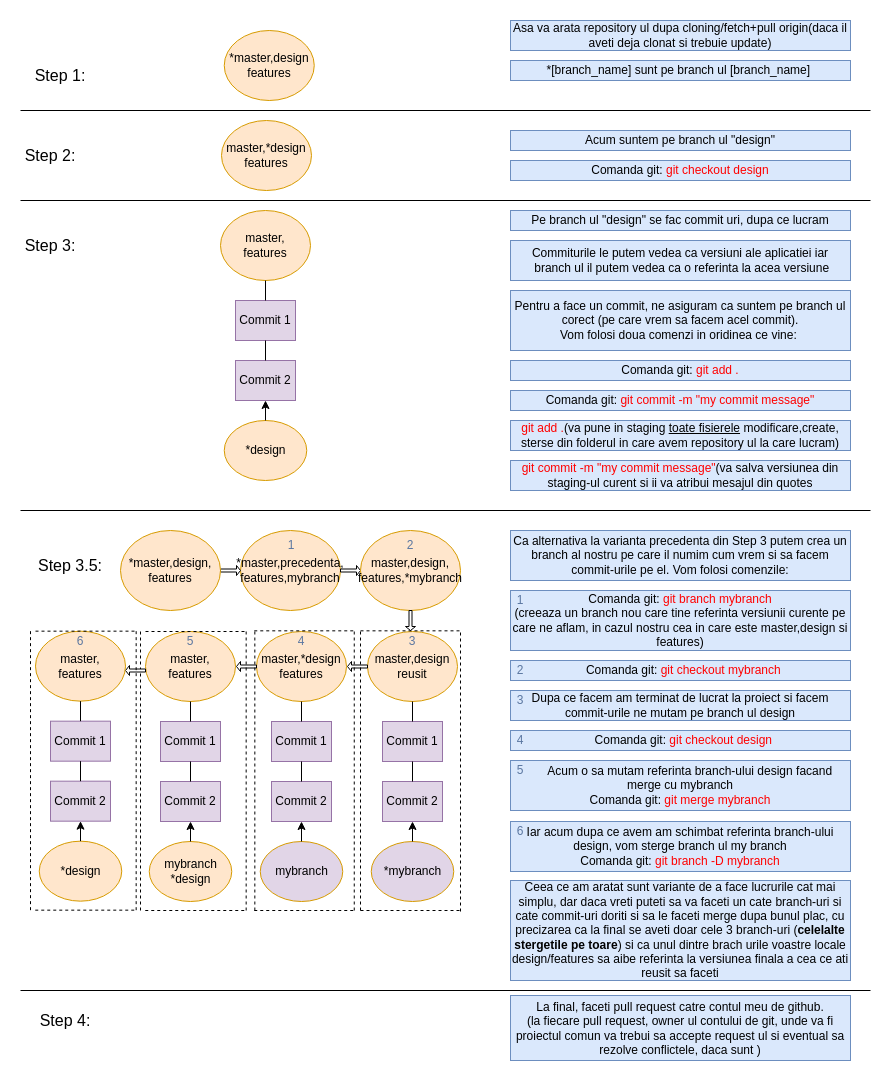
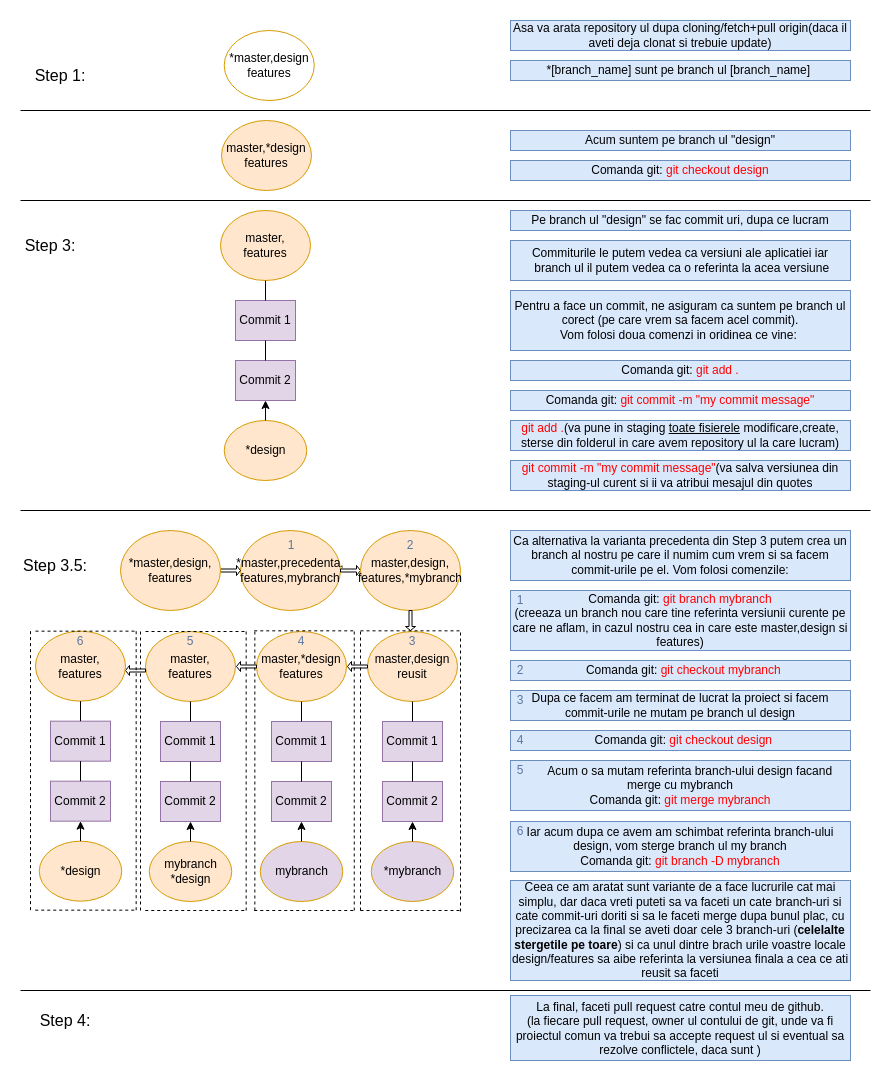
(269, 66) -> (269, 66)
(51, 156) -> none
(71, 566) -> (56, 566)
